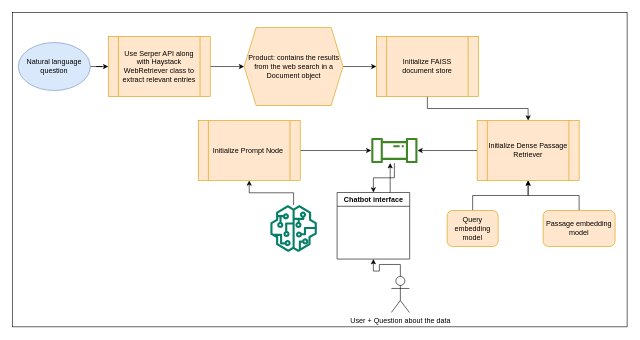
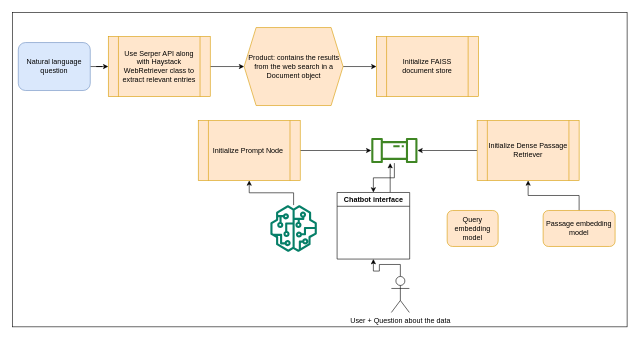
(54, 66) -> (54, 66)
(476, 108) -> none
(492, 195) -> none
